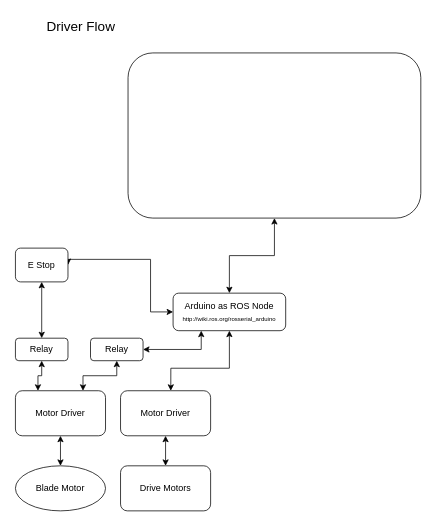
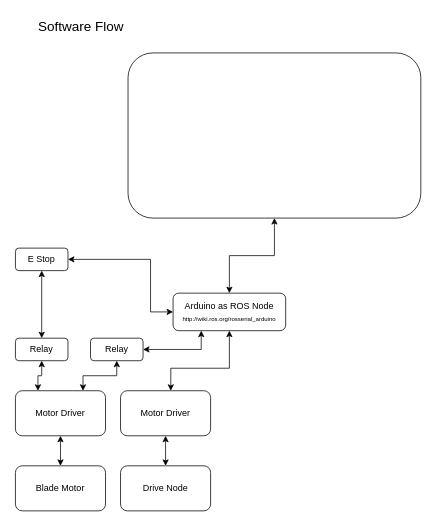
(81, 27) -> (81, 27)
(42, 265) -> (42, 259)
(60, 488) -> (60, 488)
(165, 488) -> (165, 488)
